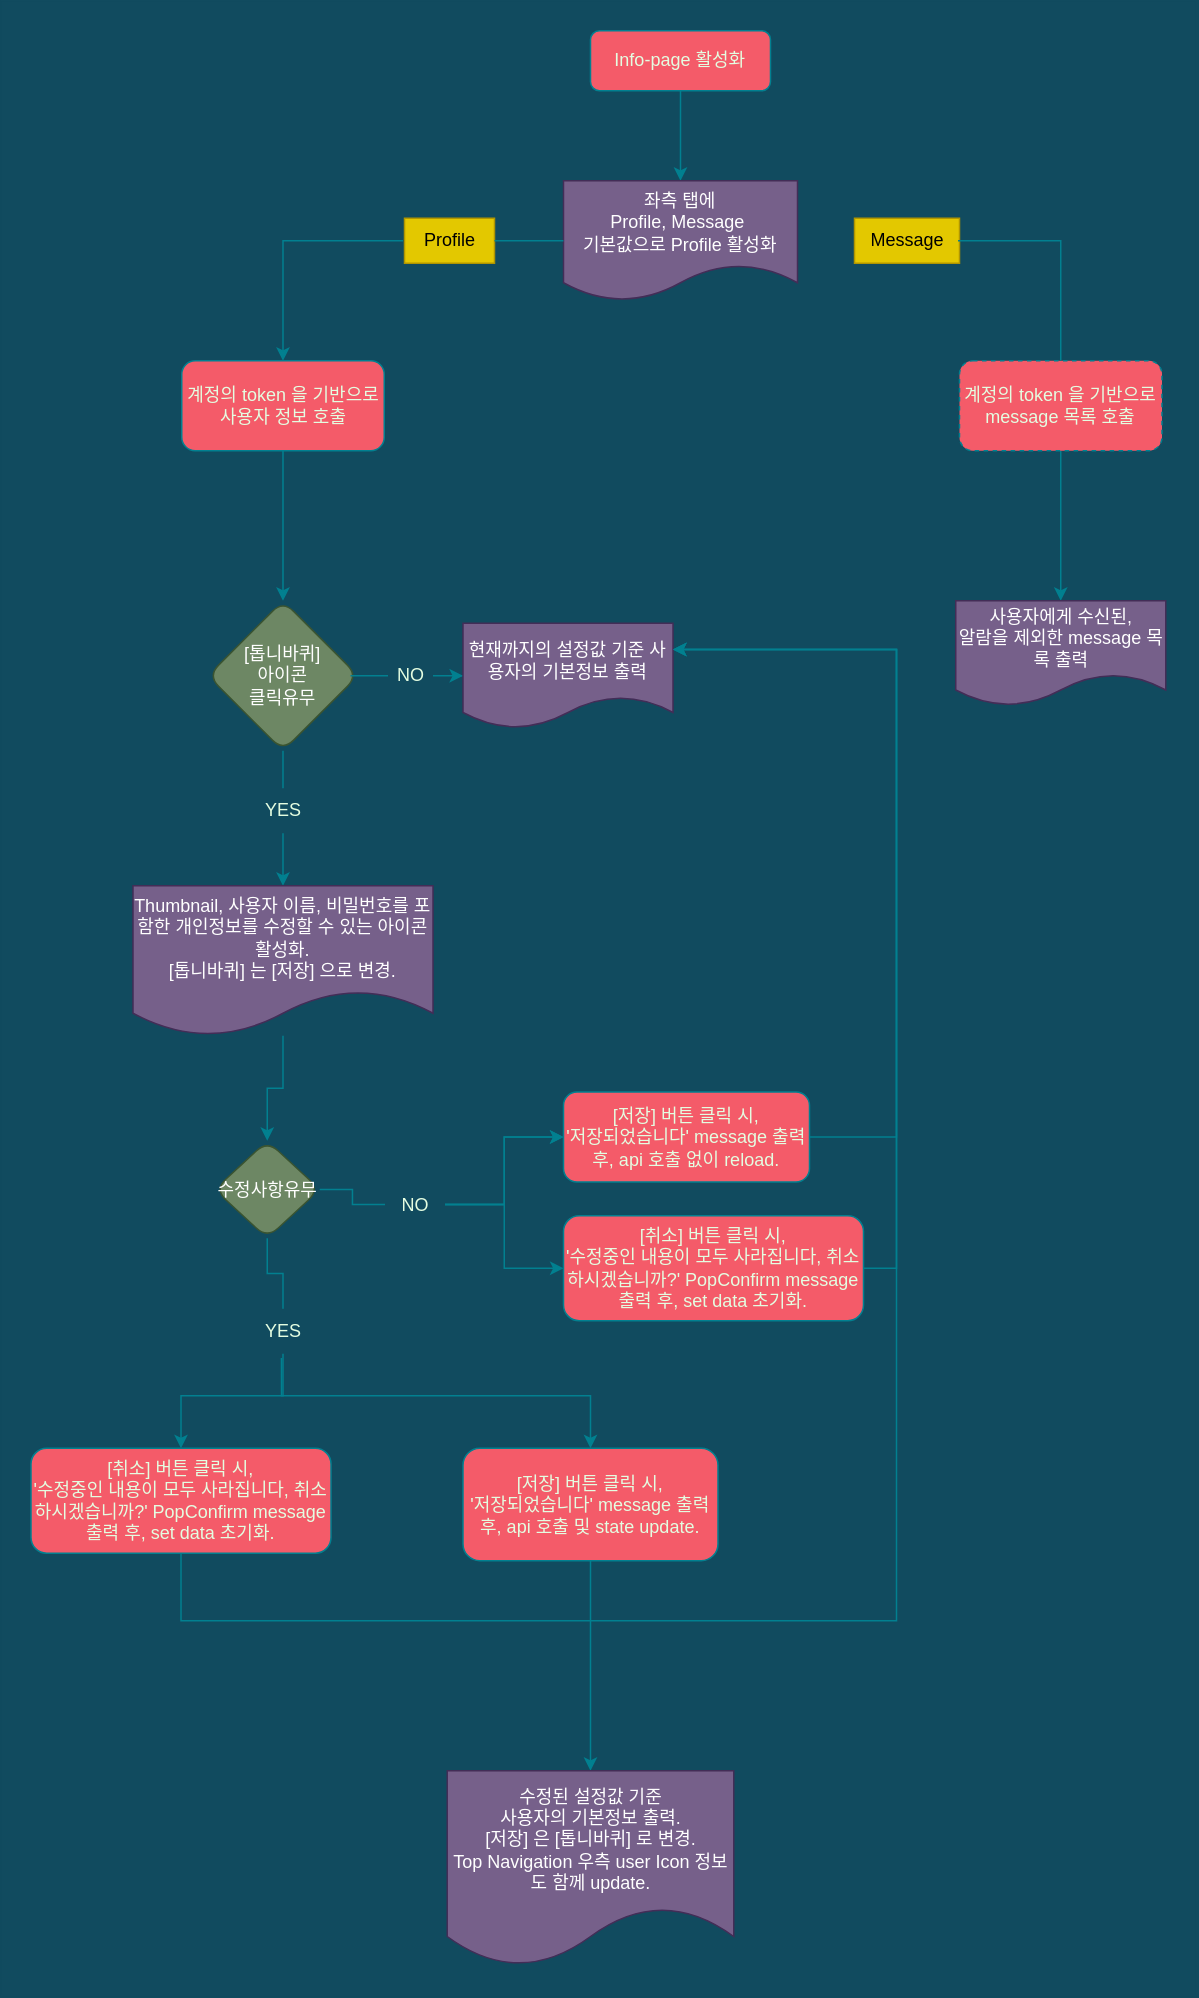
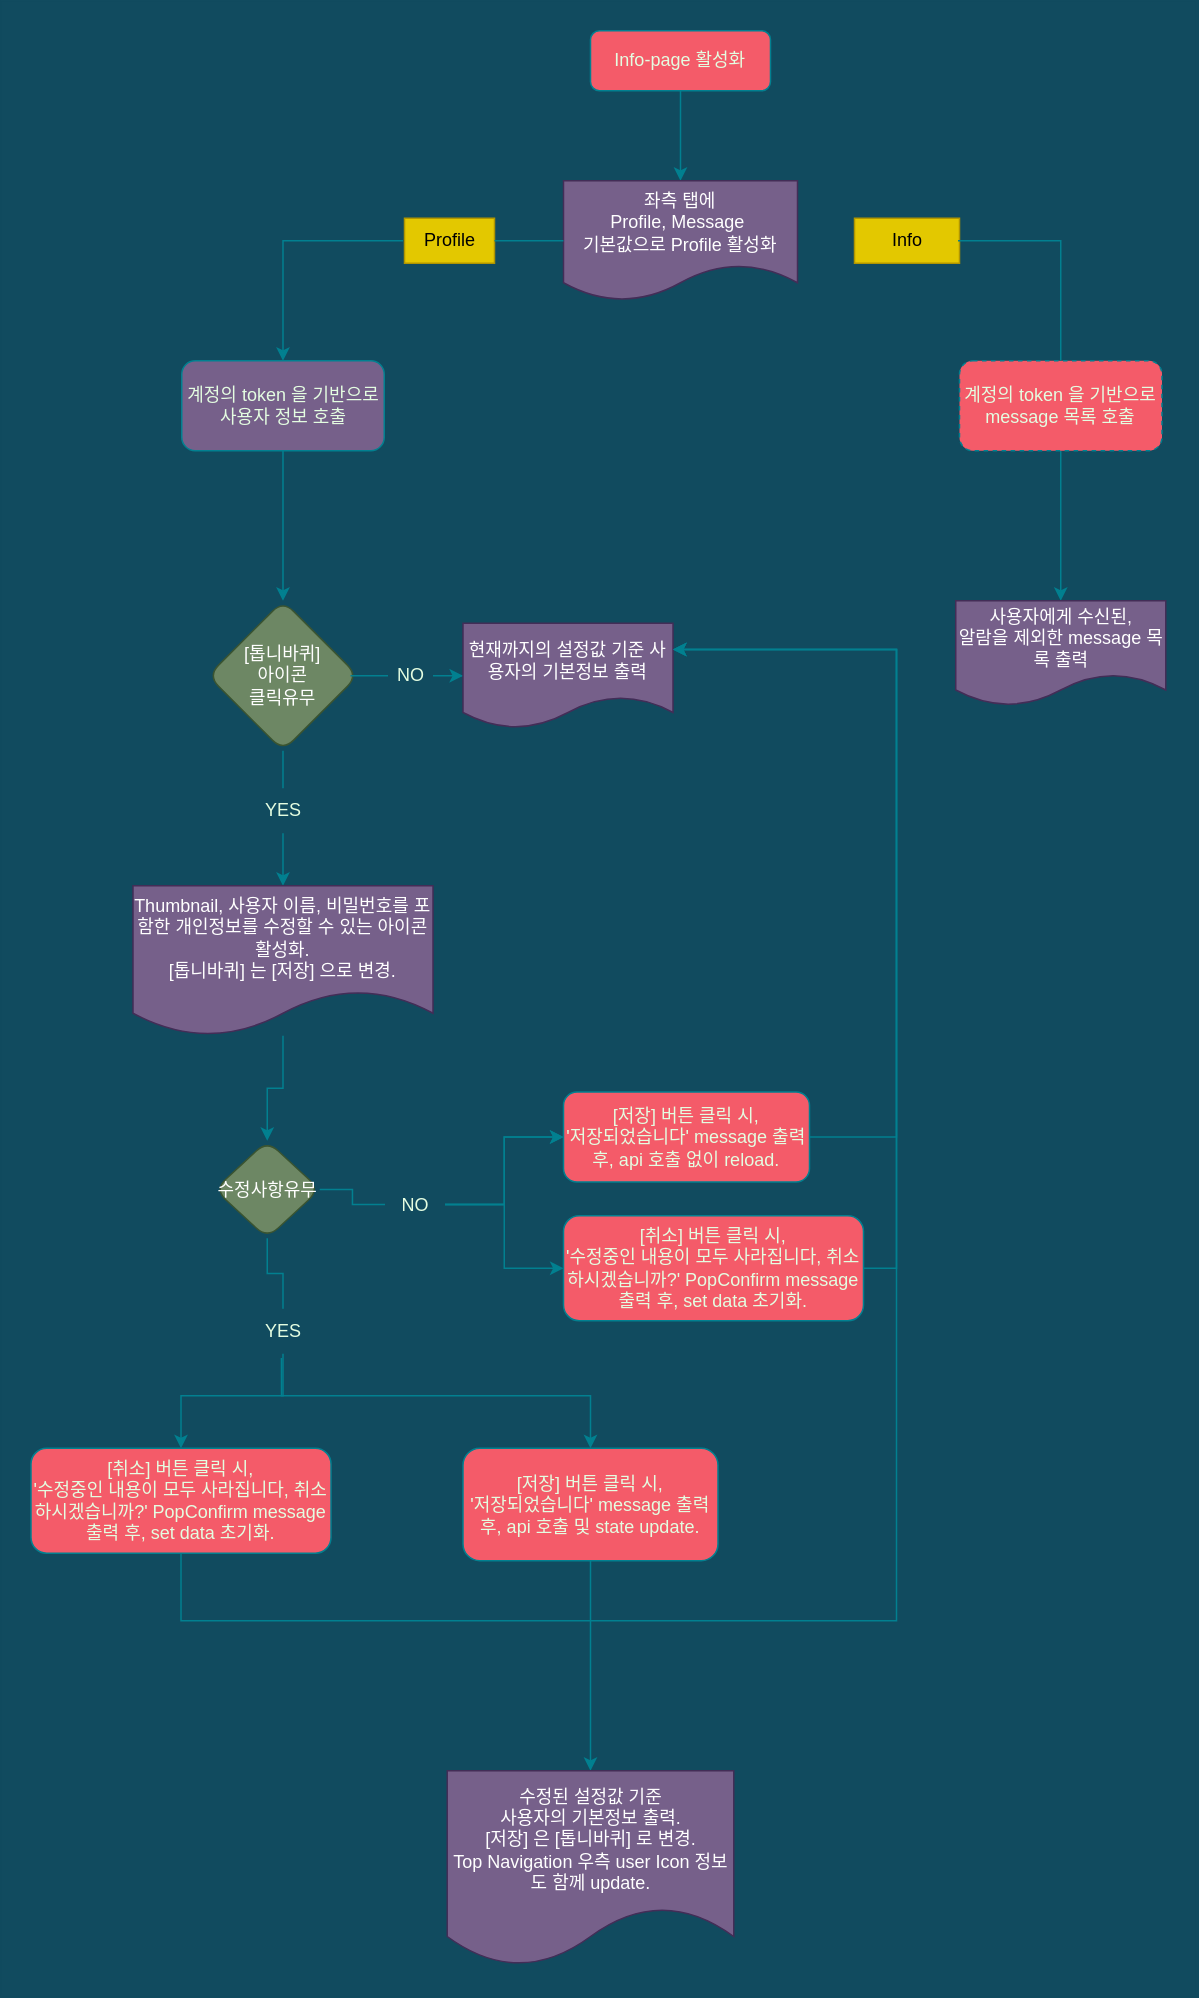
(908, 241) -> (908, 241)
(283, 406) -> (283, 406)
